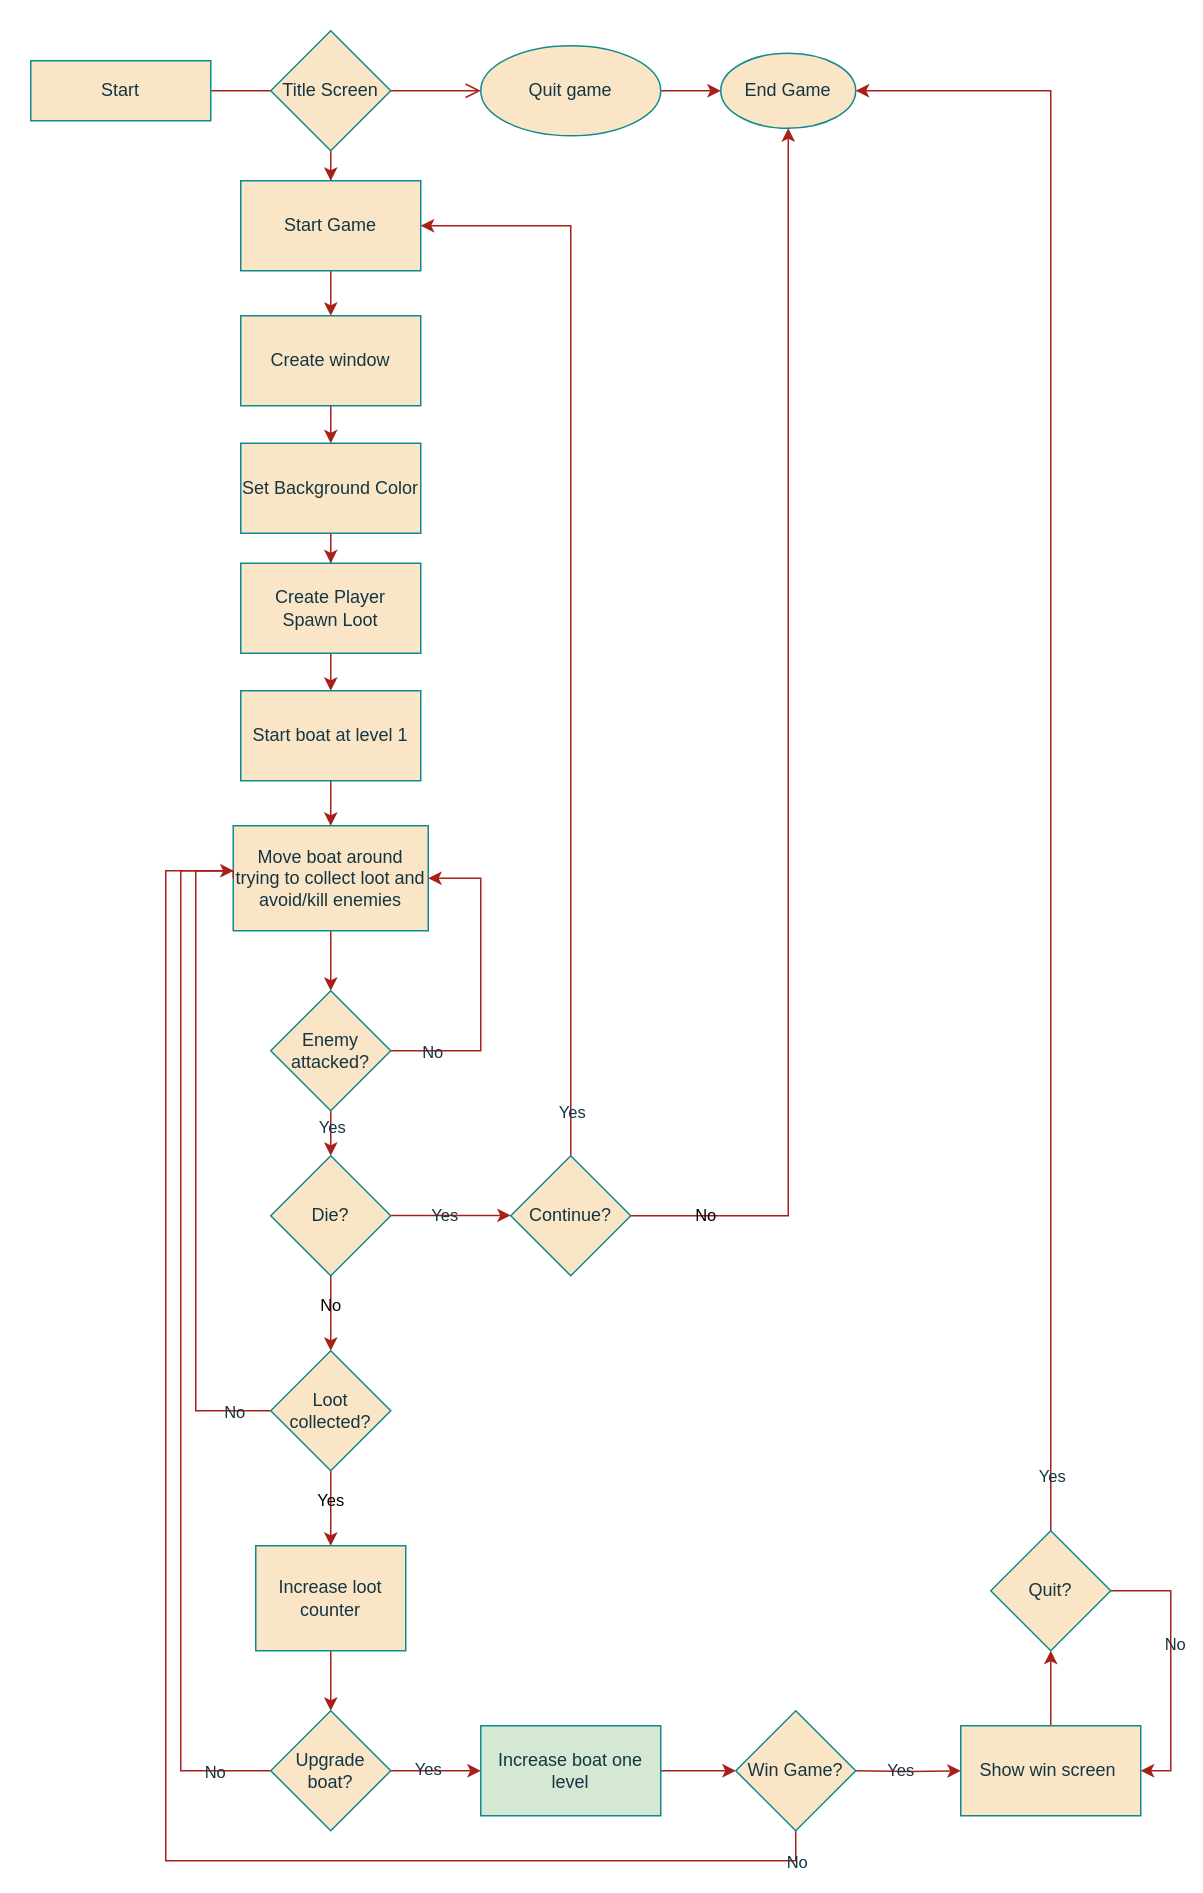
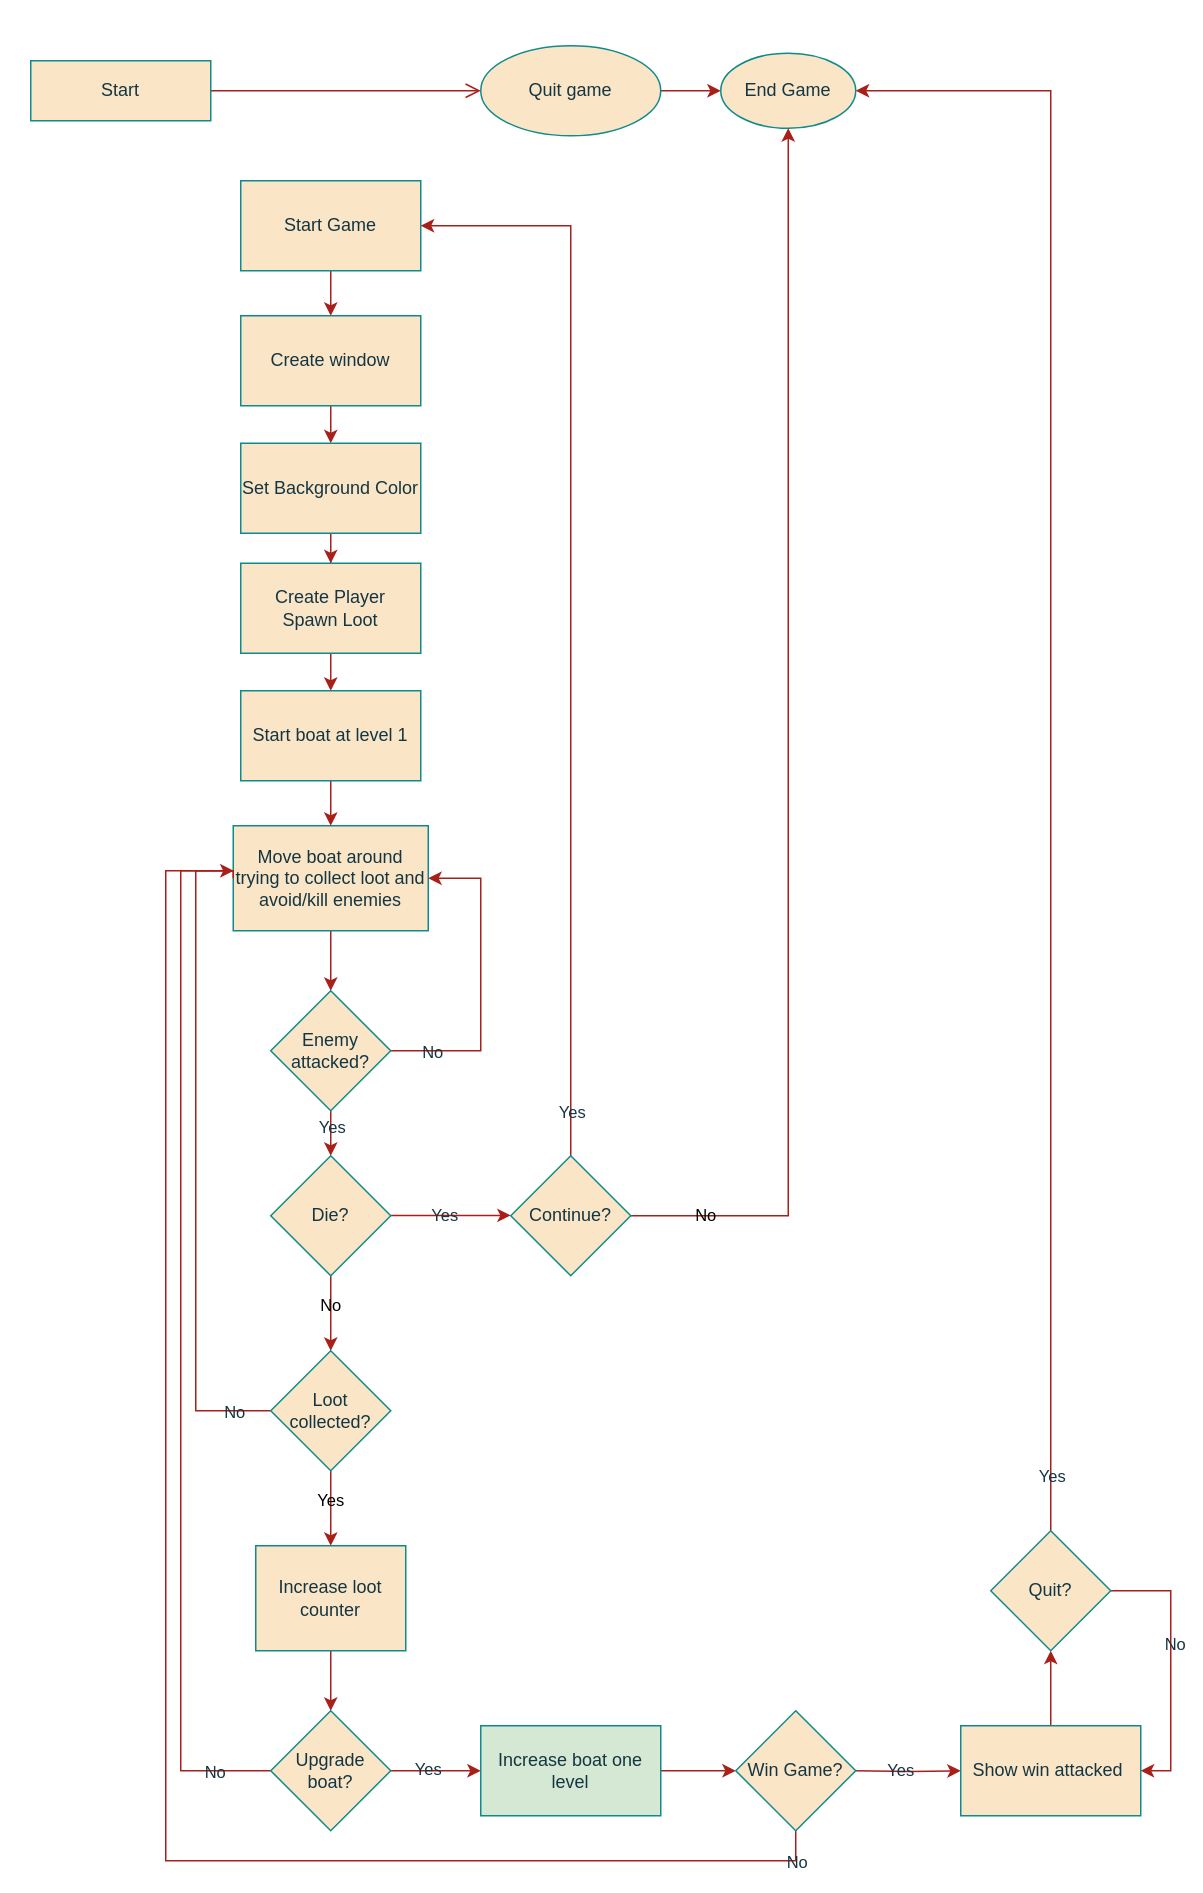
(331, 91) -> none
(331, 171) -> none
(1051, 1771) -> (1051, 1771)
